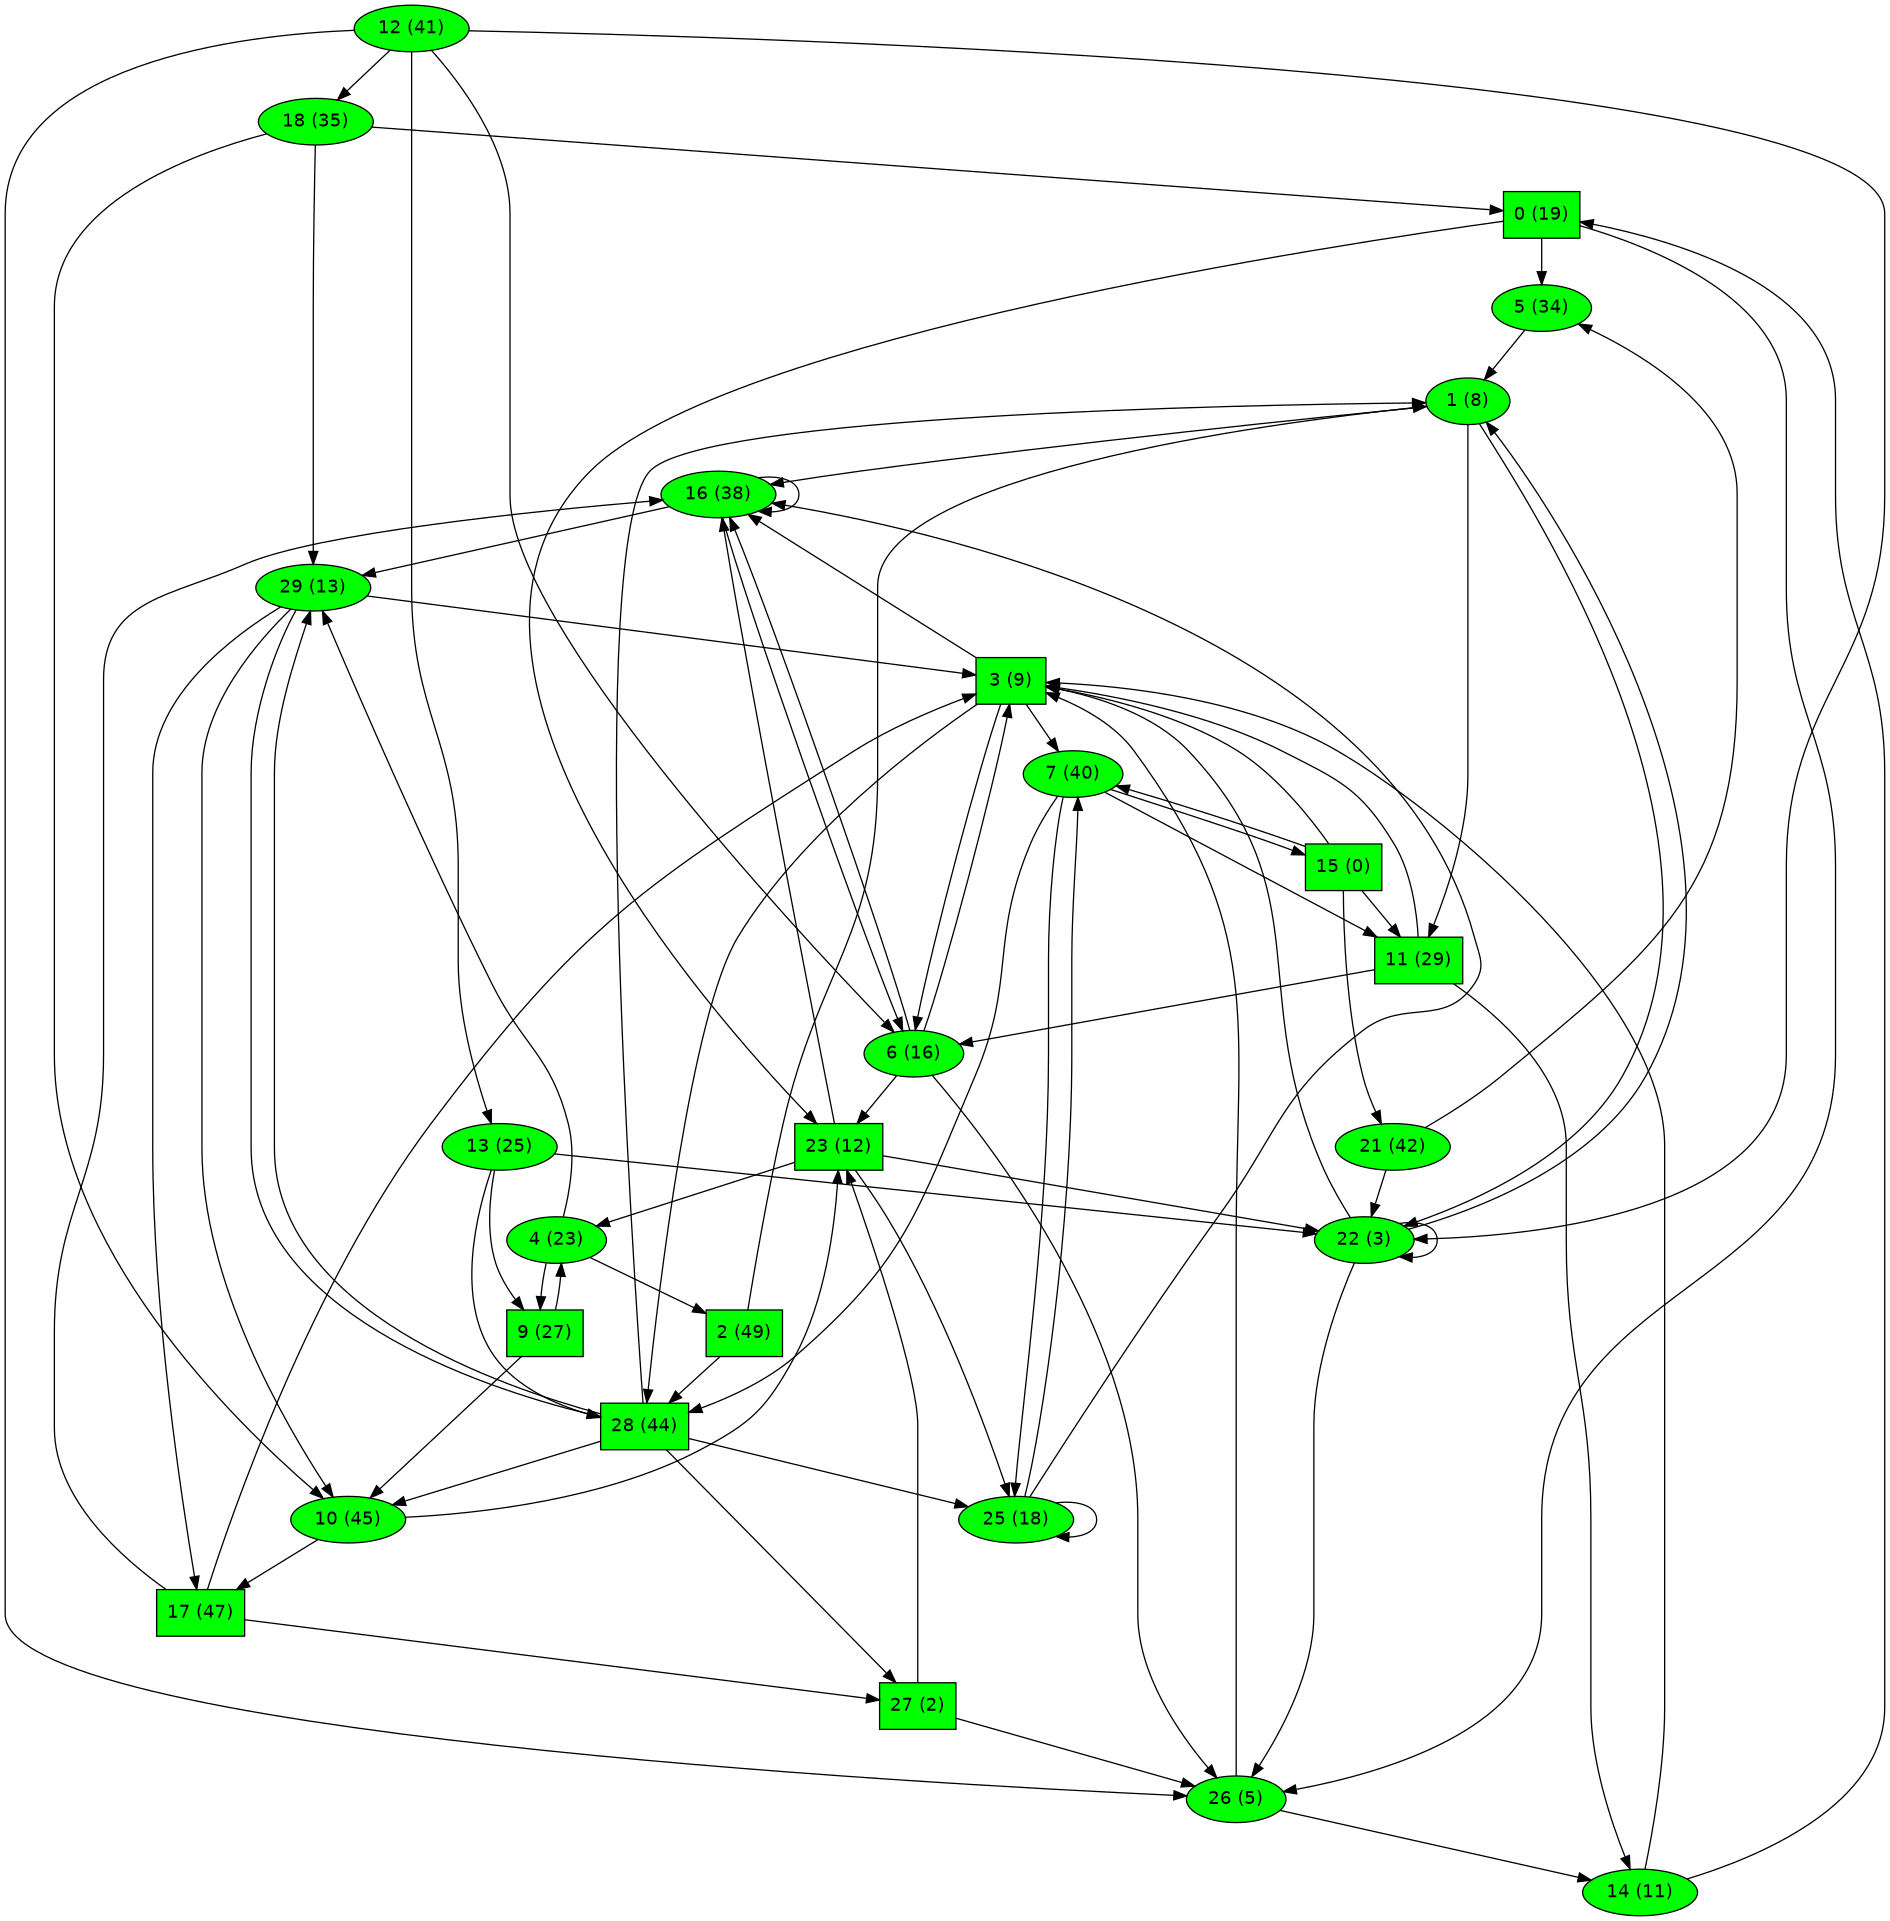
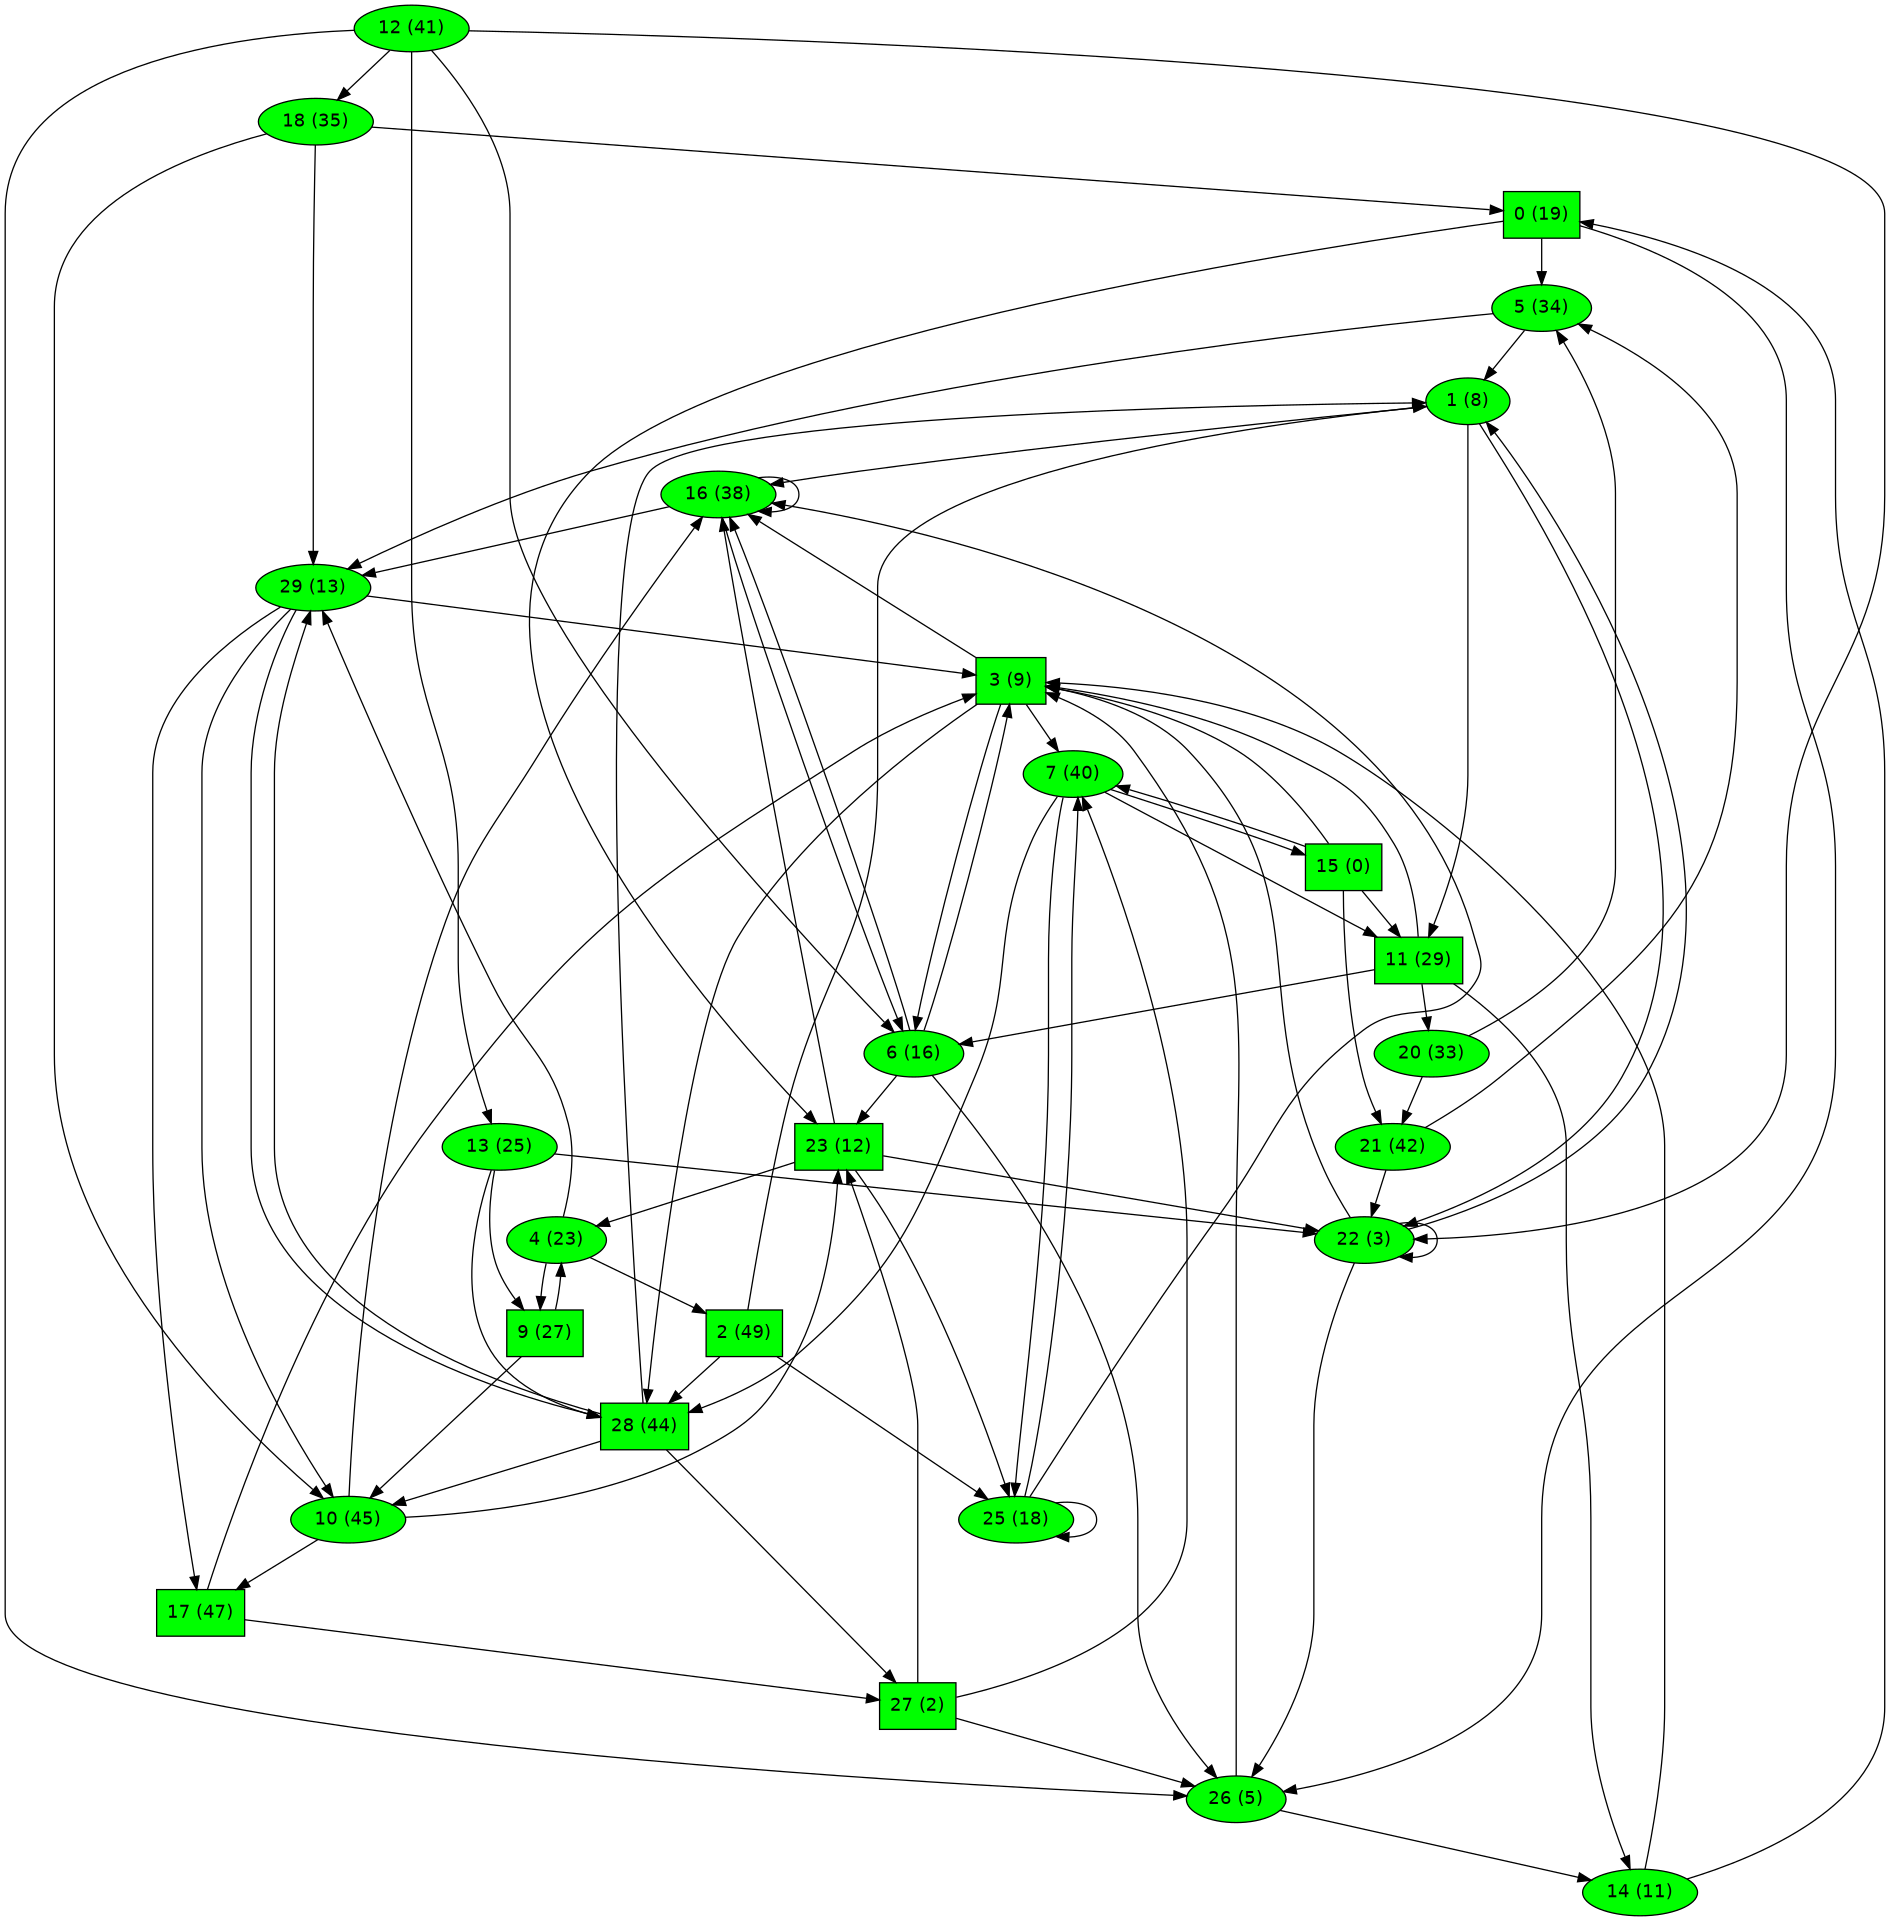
none -> (916, 395)
(104, 854) -> (428, 978)
none -> (1432, 1054)
none -> (1187, 1314)
(822, 1471) -> (877, 1424)
